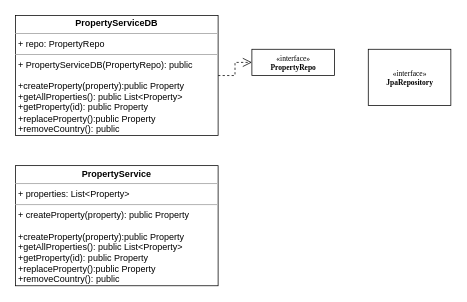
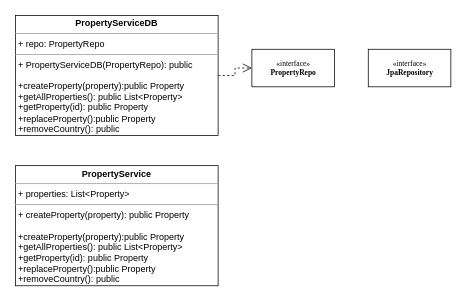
(293, 62) -> (293, 68)
(409, 77) -> (409, 68)
